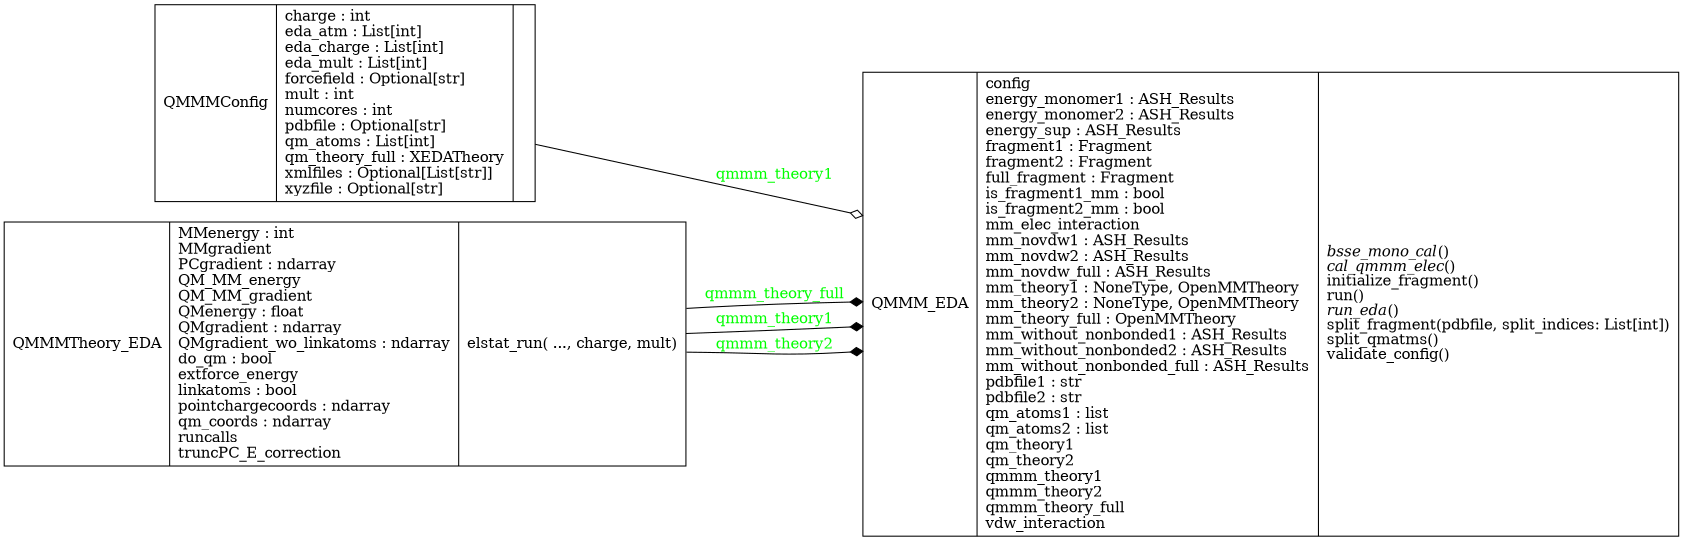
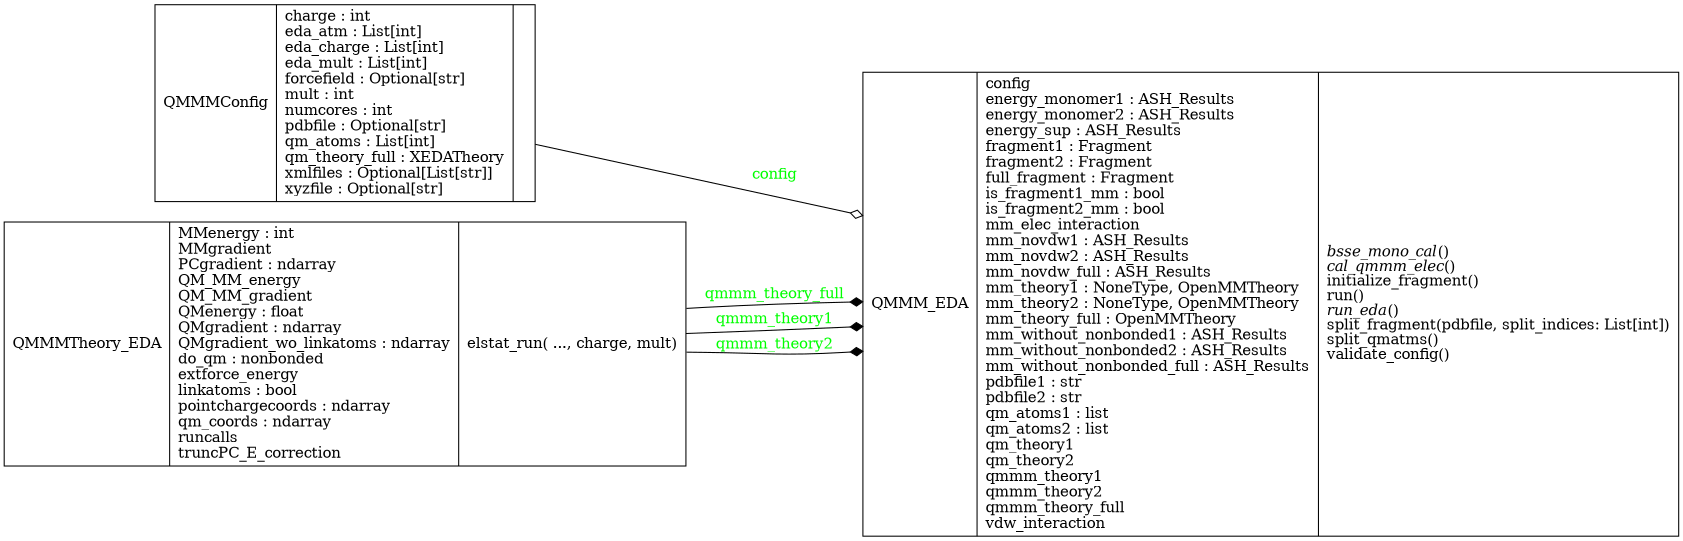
(774, 175) -> (774, 175)
(226, 359) -> (251, 359)
